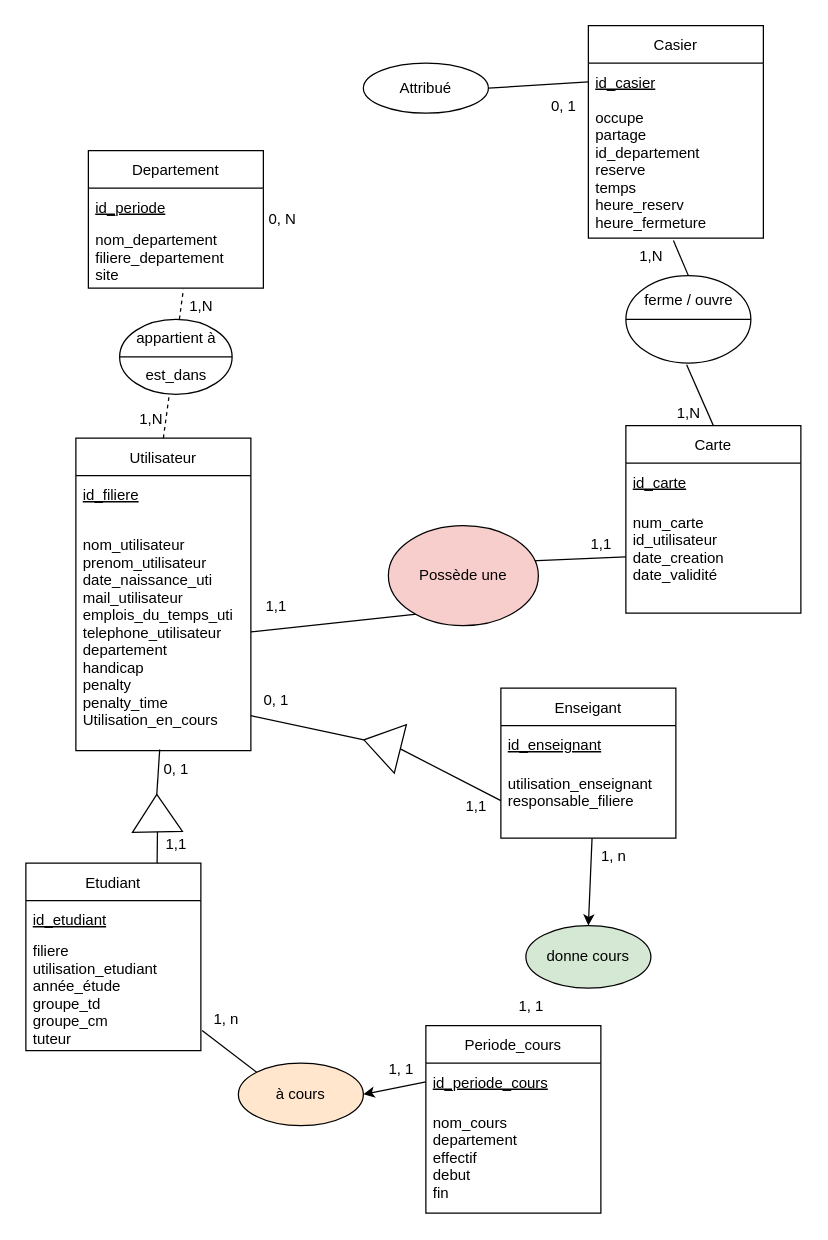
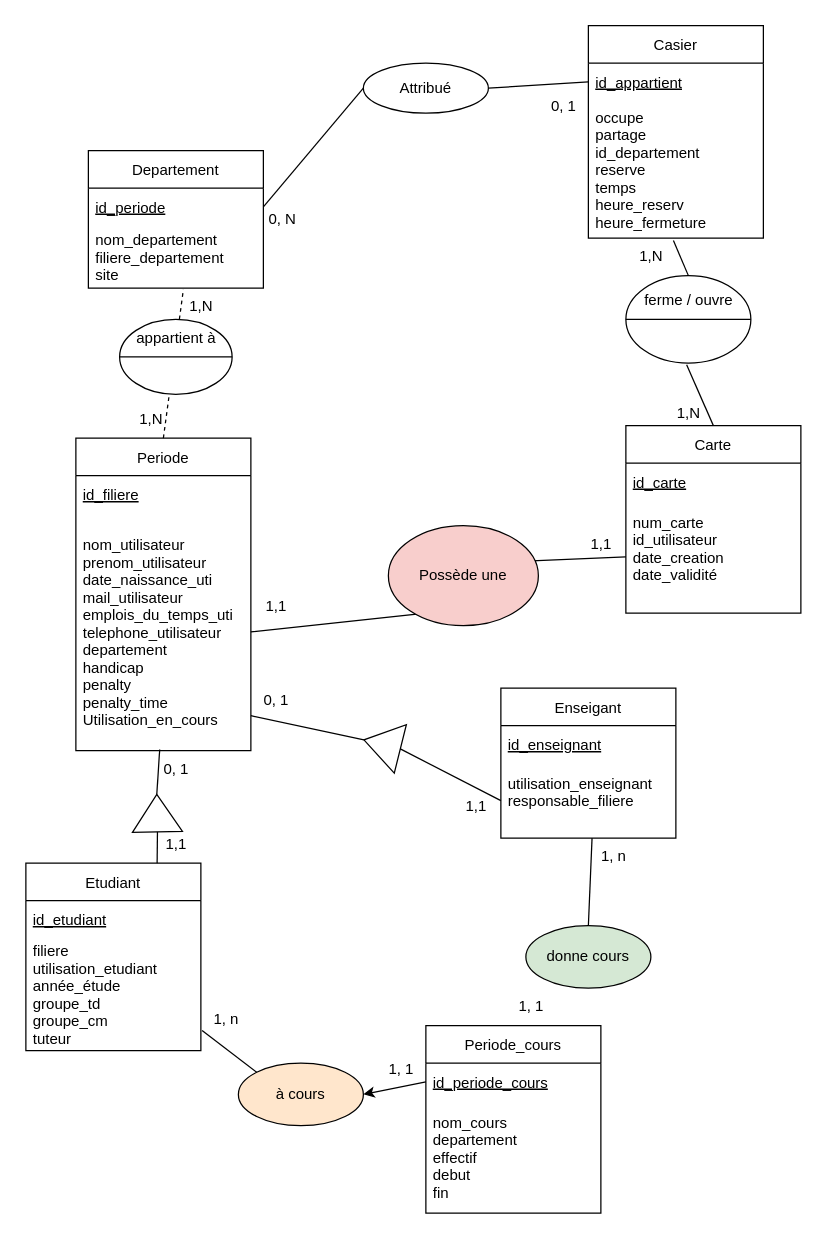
(629, 83) -> (646, 83)
none -> (314, 146)
(176, 376) -> none
(163, 458) -> (163, 458)
(589, 916) -> (588, 919)
